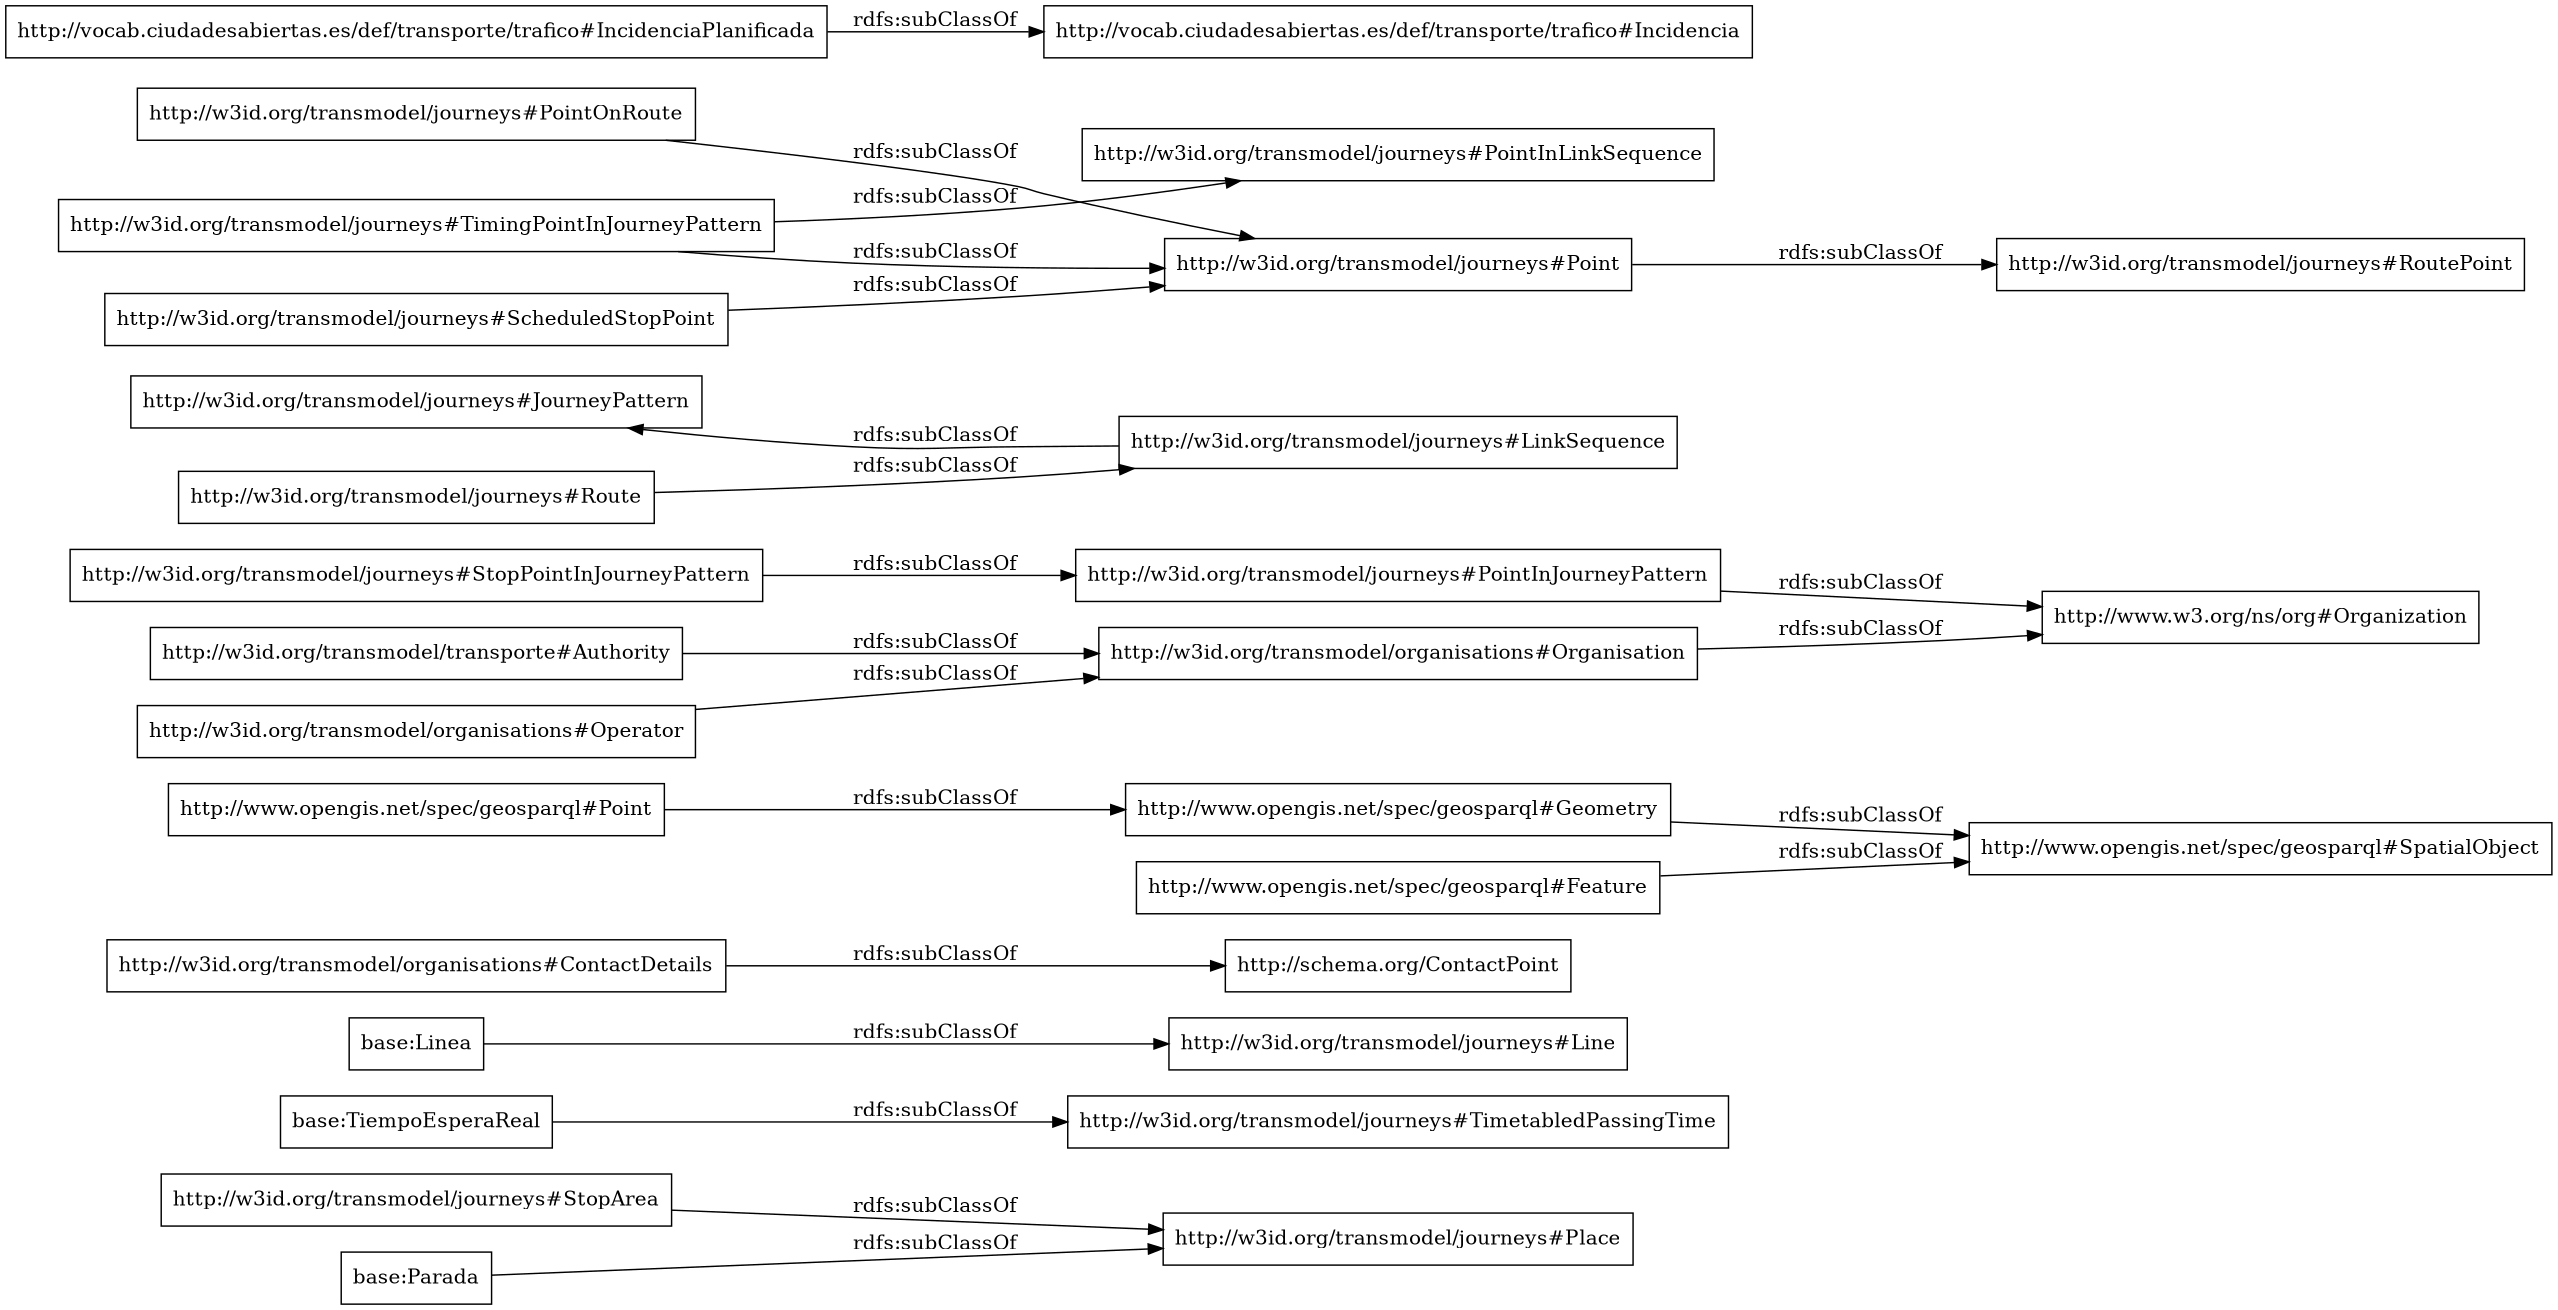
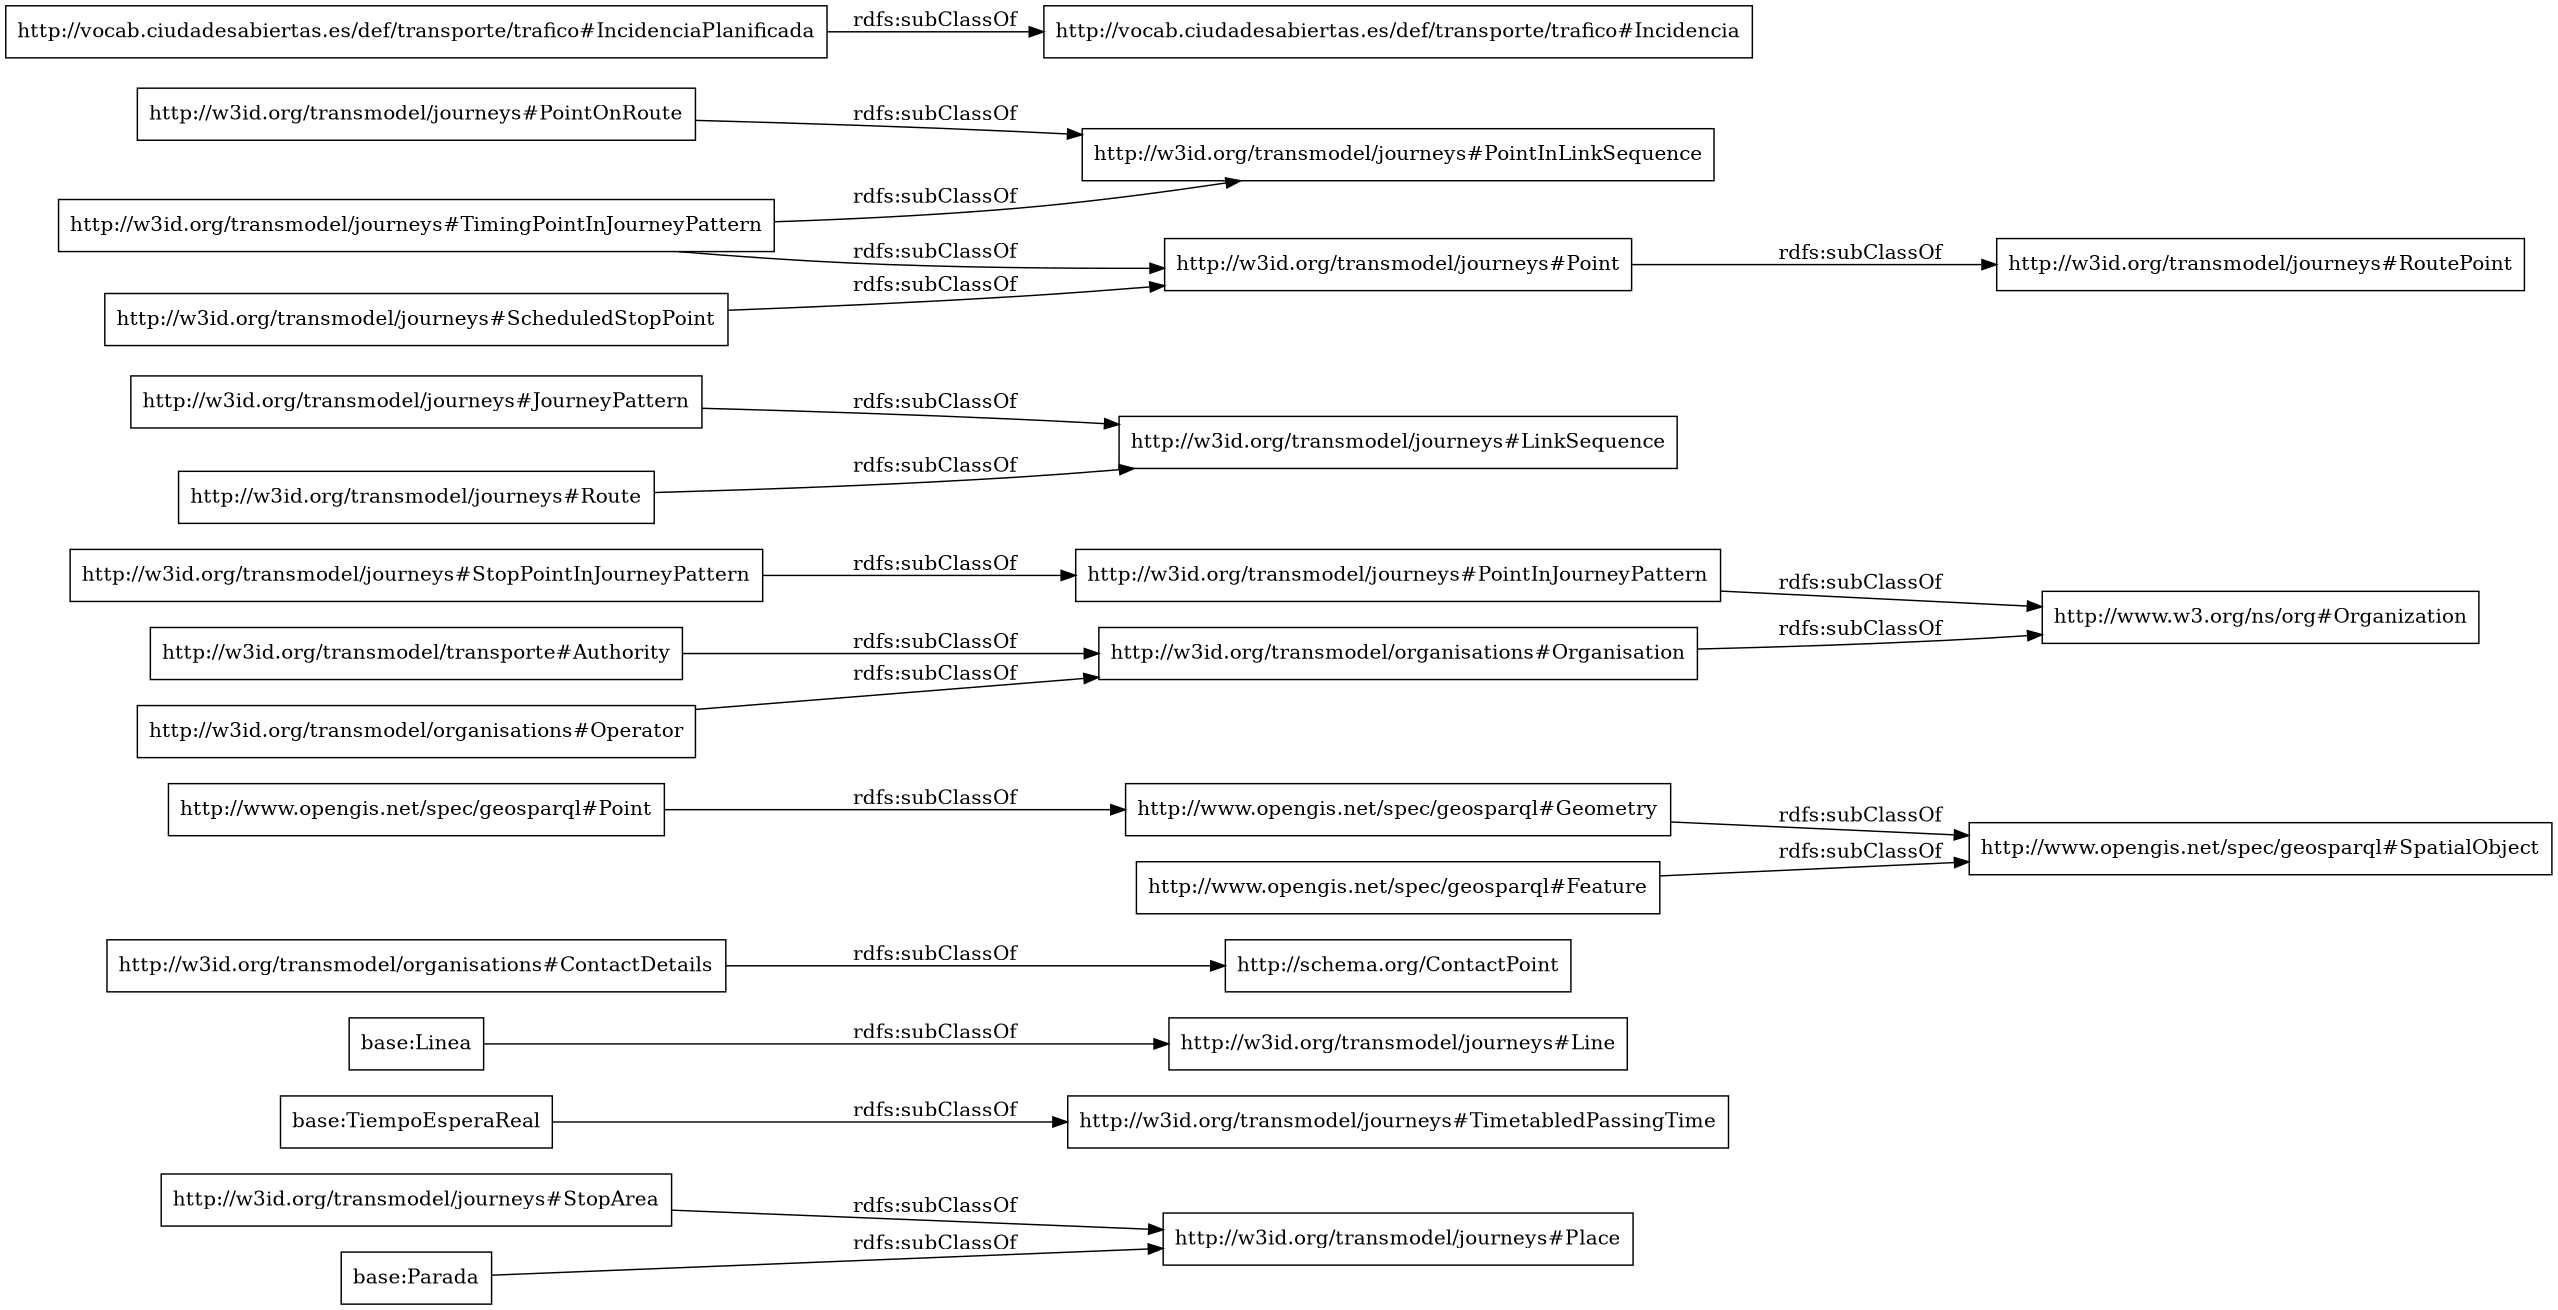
(955, 176) -> (882, 126)
(881, 448) -> (903, 415)
